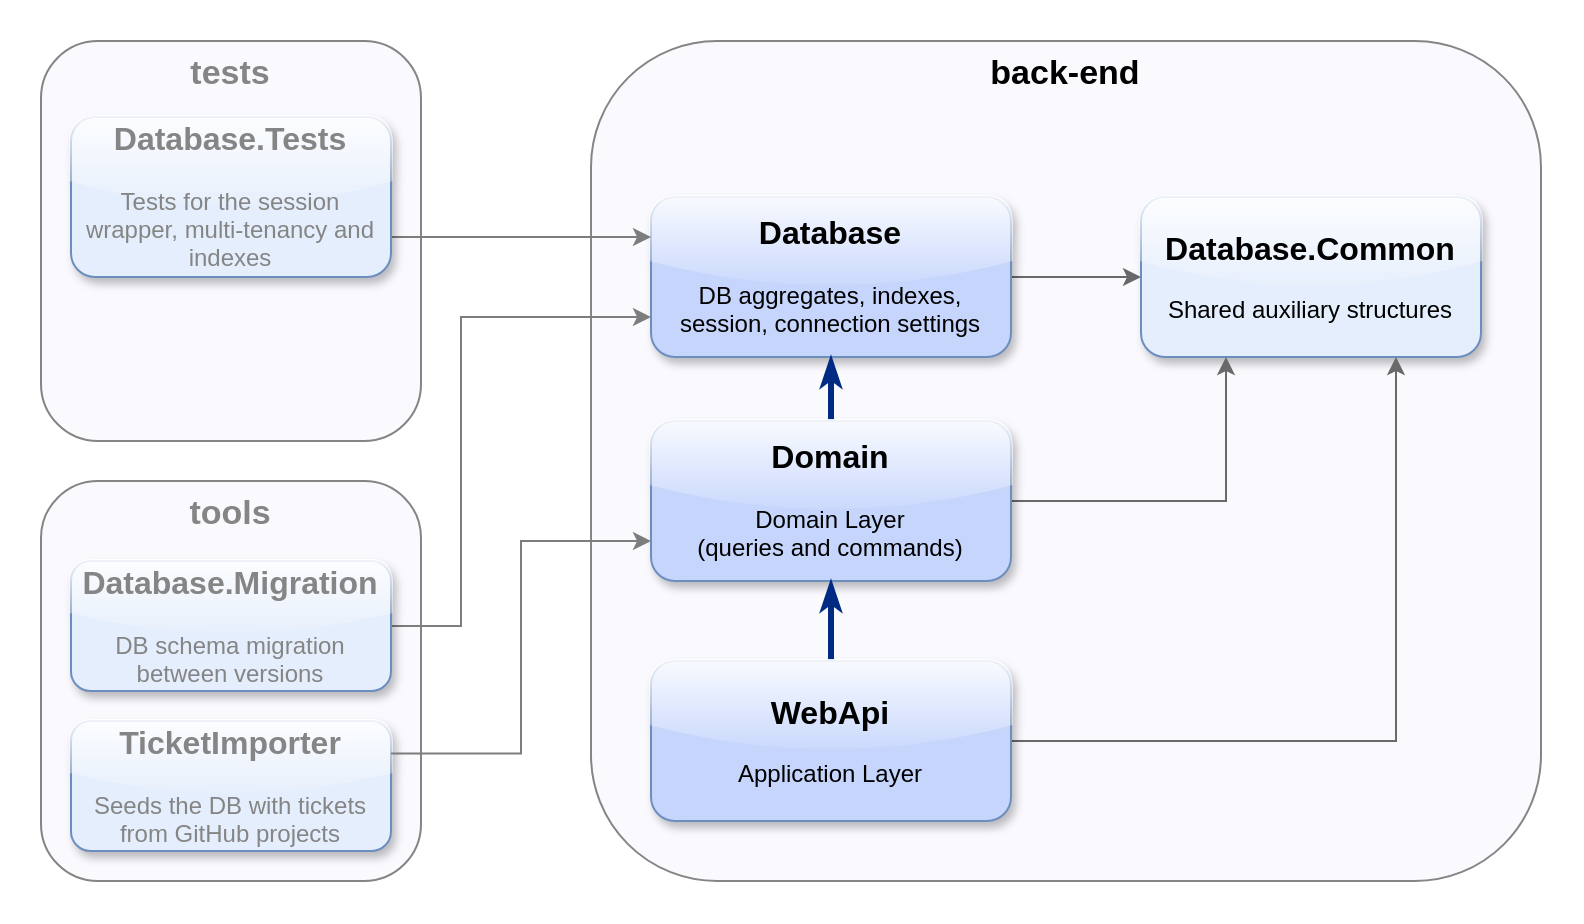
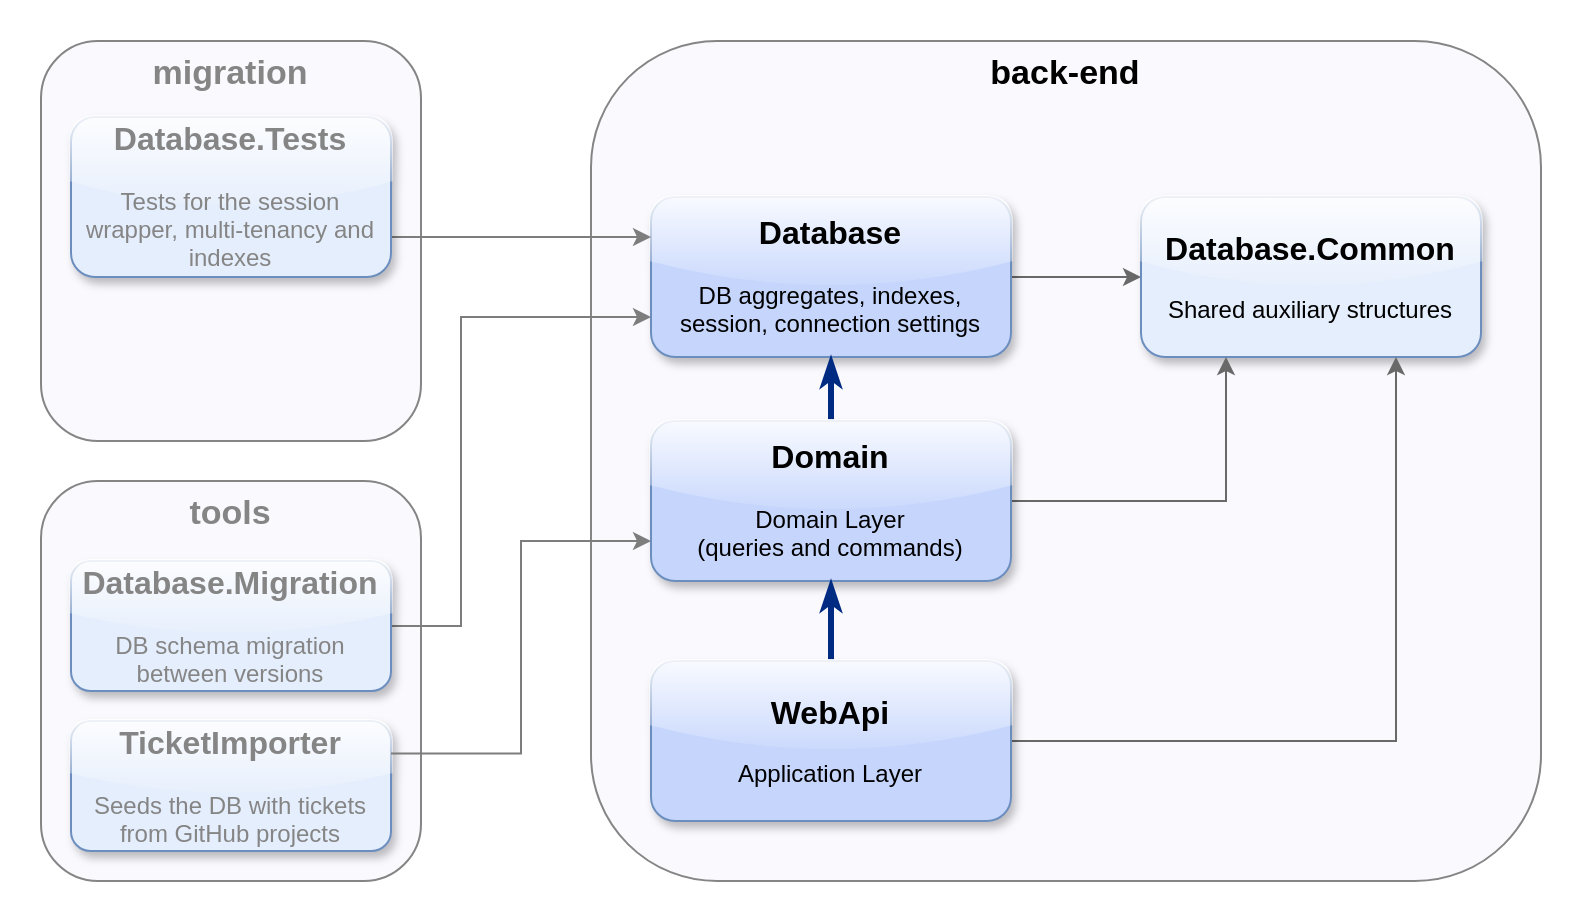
(231, 75) -> (231, 75)
